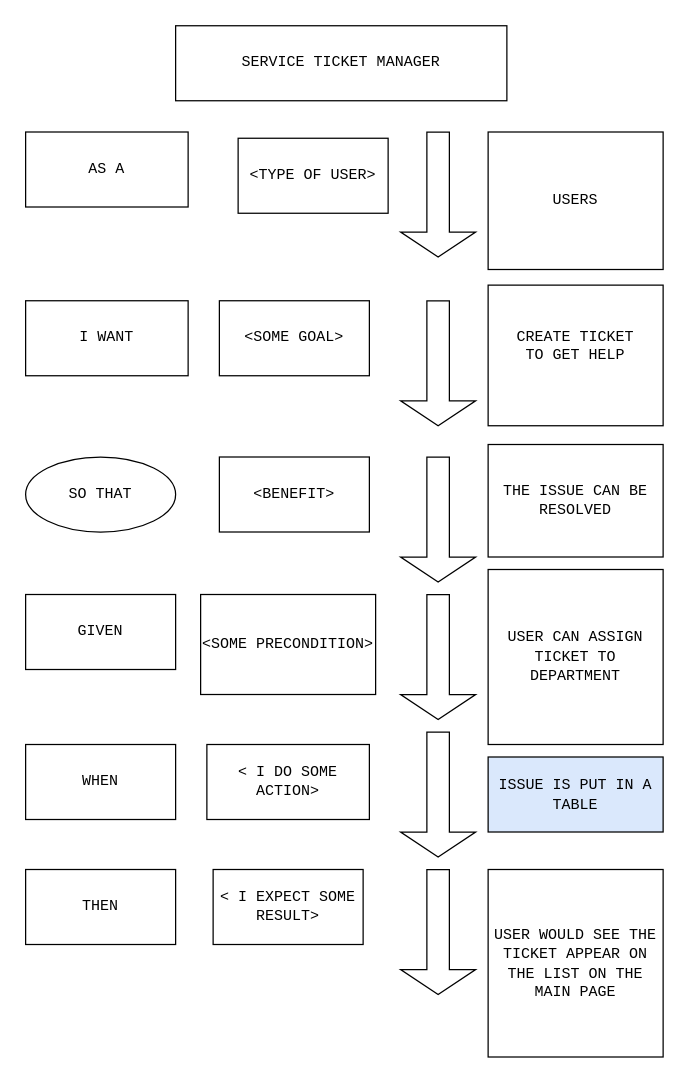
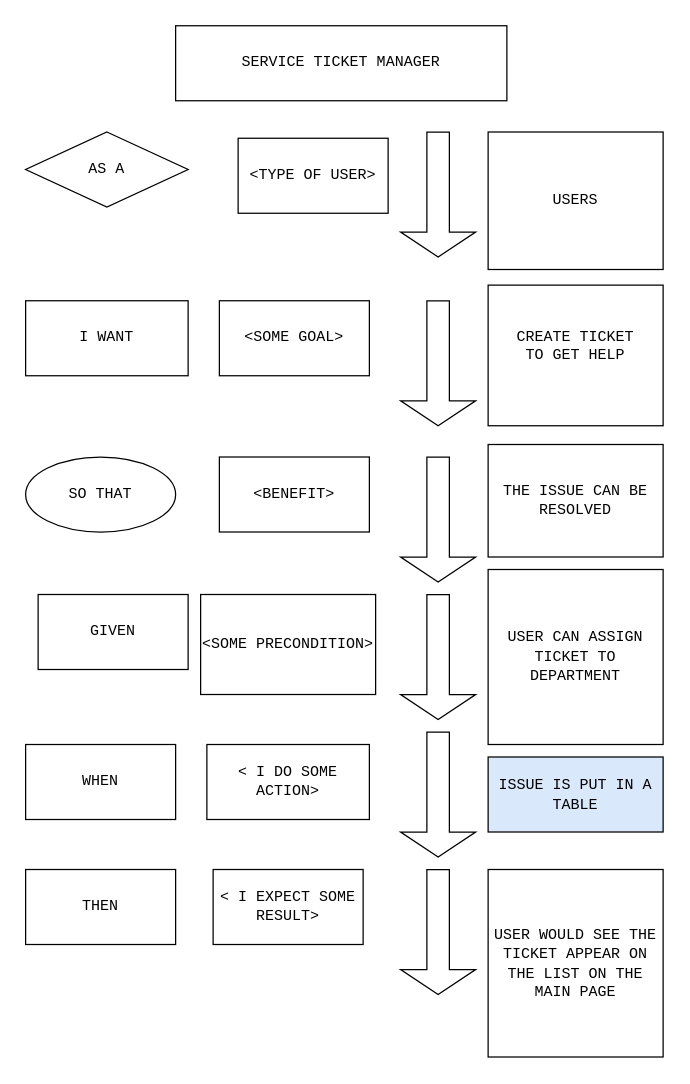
(107, 169) -> (107, 169)
(101, 632) -> (113, 632)
